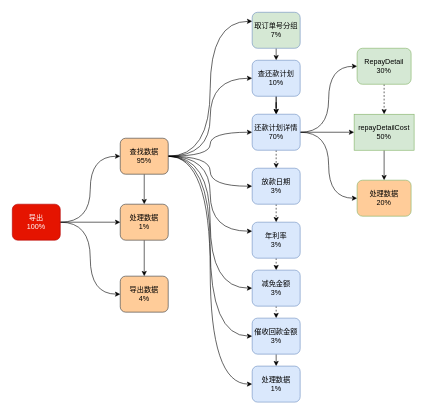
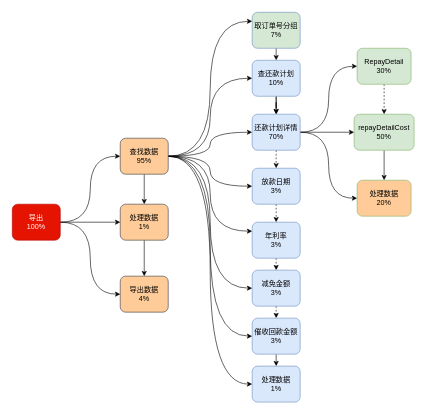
(384, 132) -> (384, 132)
